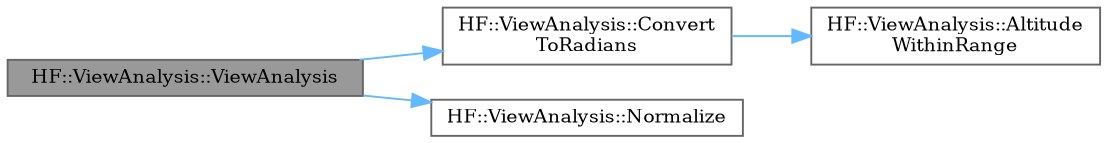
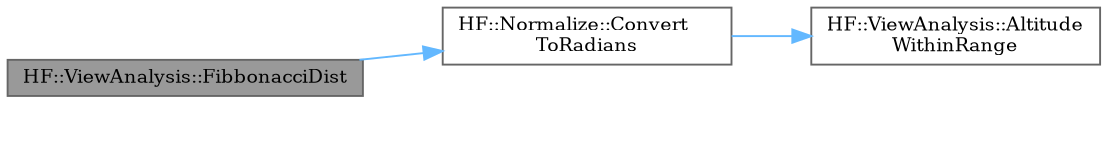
(587, 36) -> (587, 36)
(185, 78) -> (185, 78)
(587, 118) -> none
